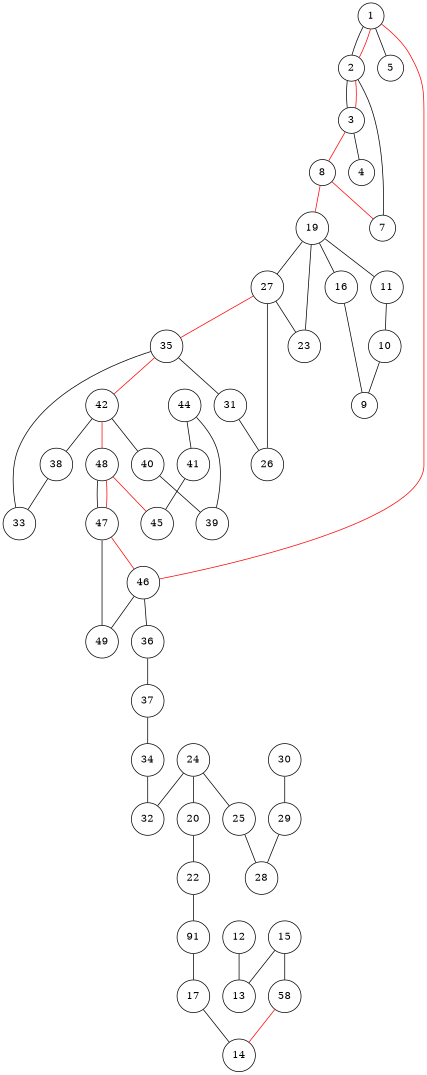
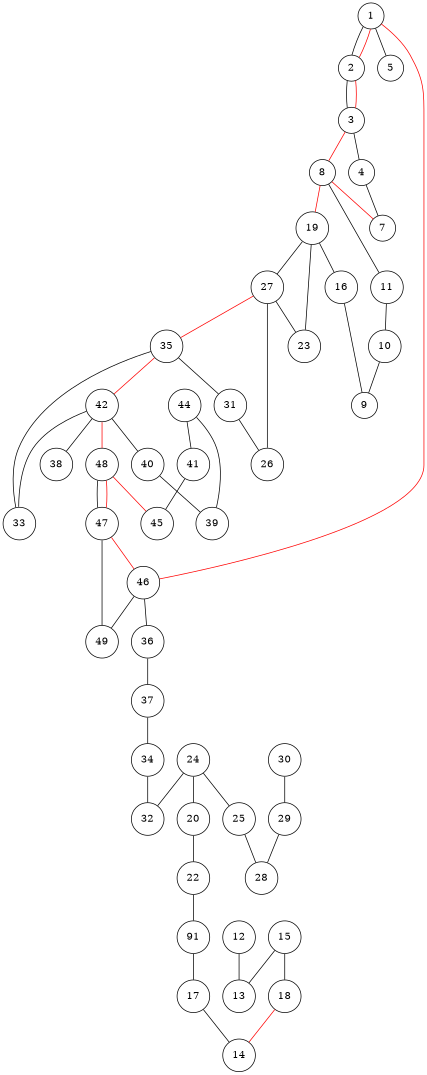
(380, 145) -> (372, 200)
(350, 258) -> (354, 228)
(38, 494) -> (34, 446)
(285, 996) -> (285, 996)
